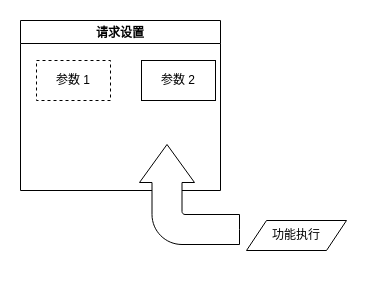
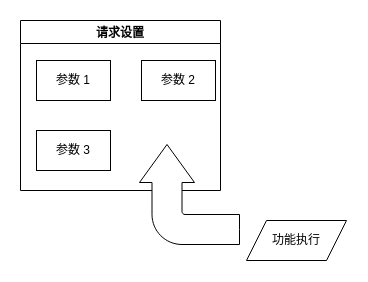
(74, 81) -> (74, 81)
none -> (74, 151)
(297, 236) -> (297, 241)
